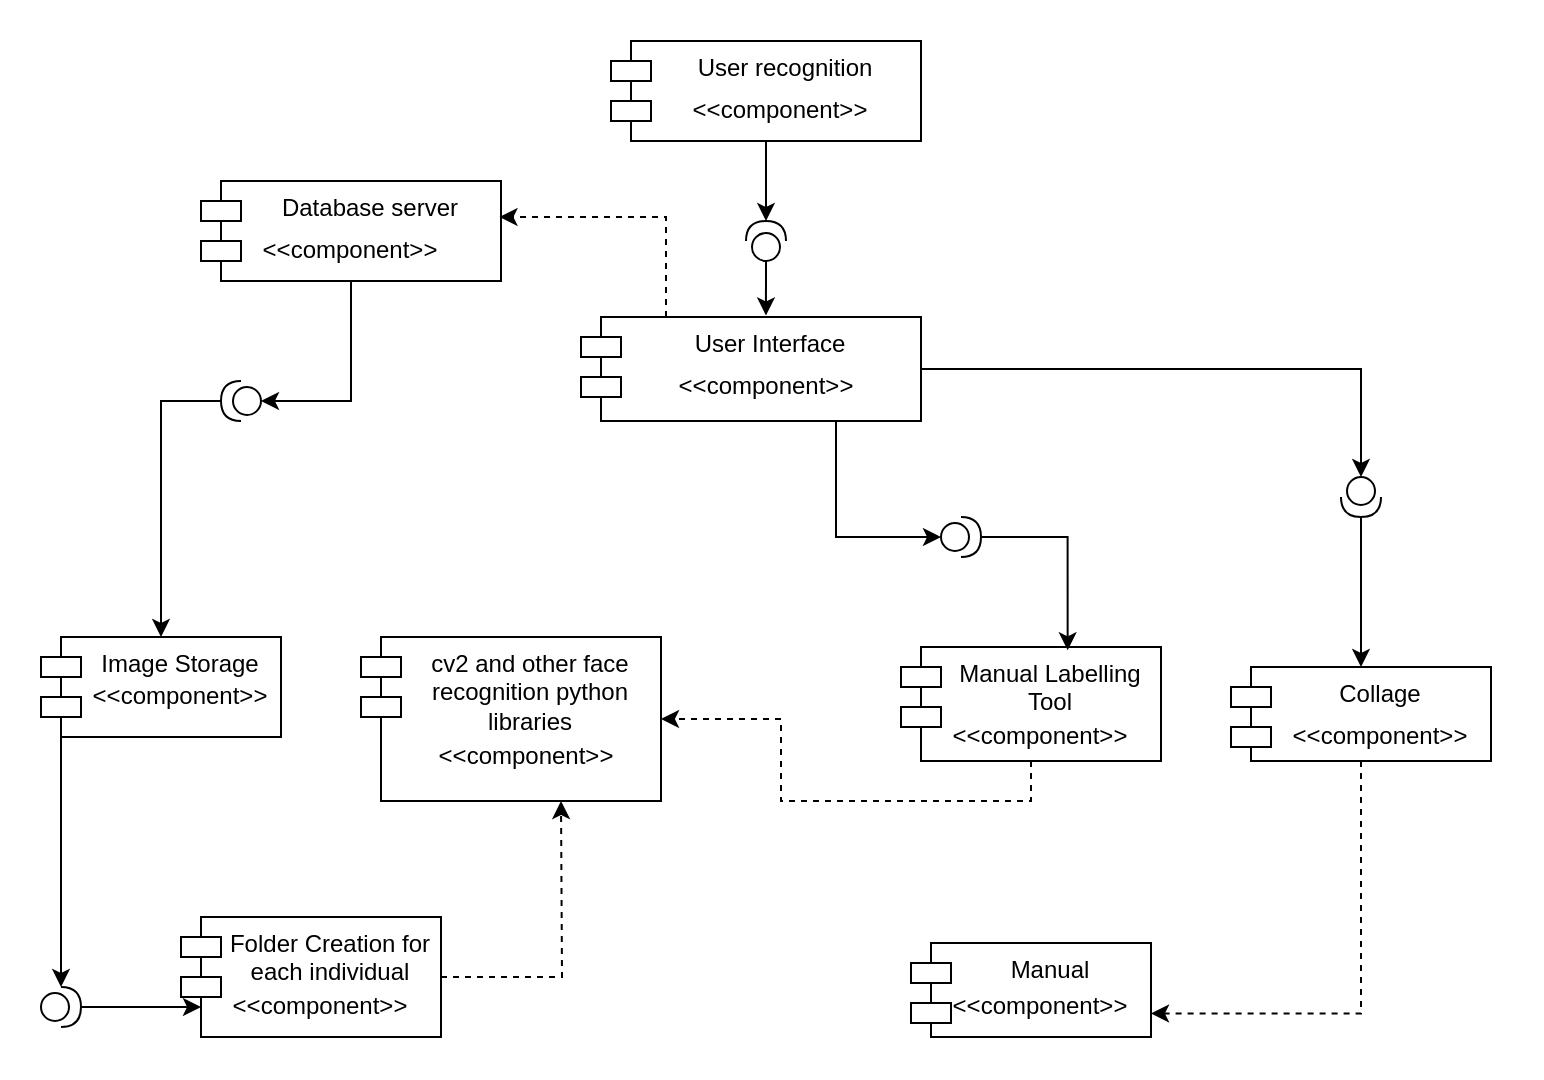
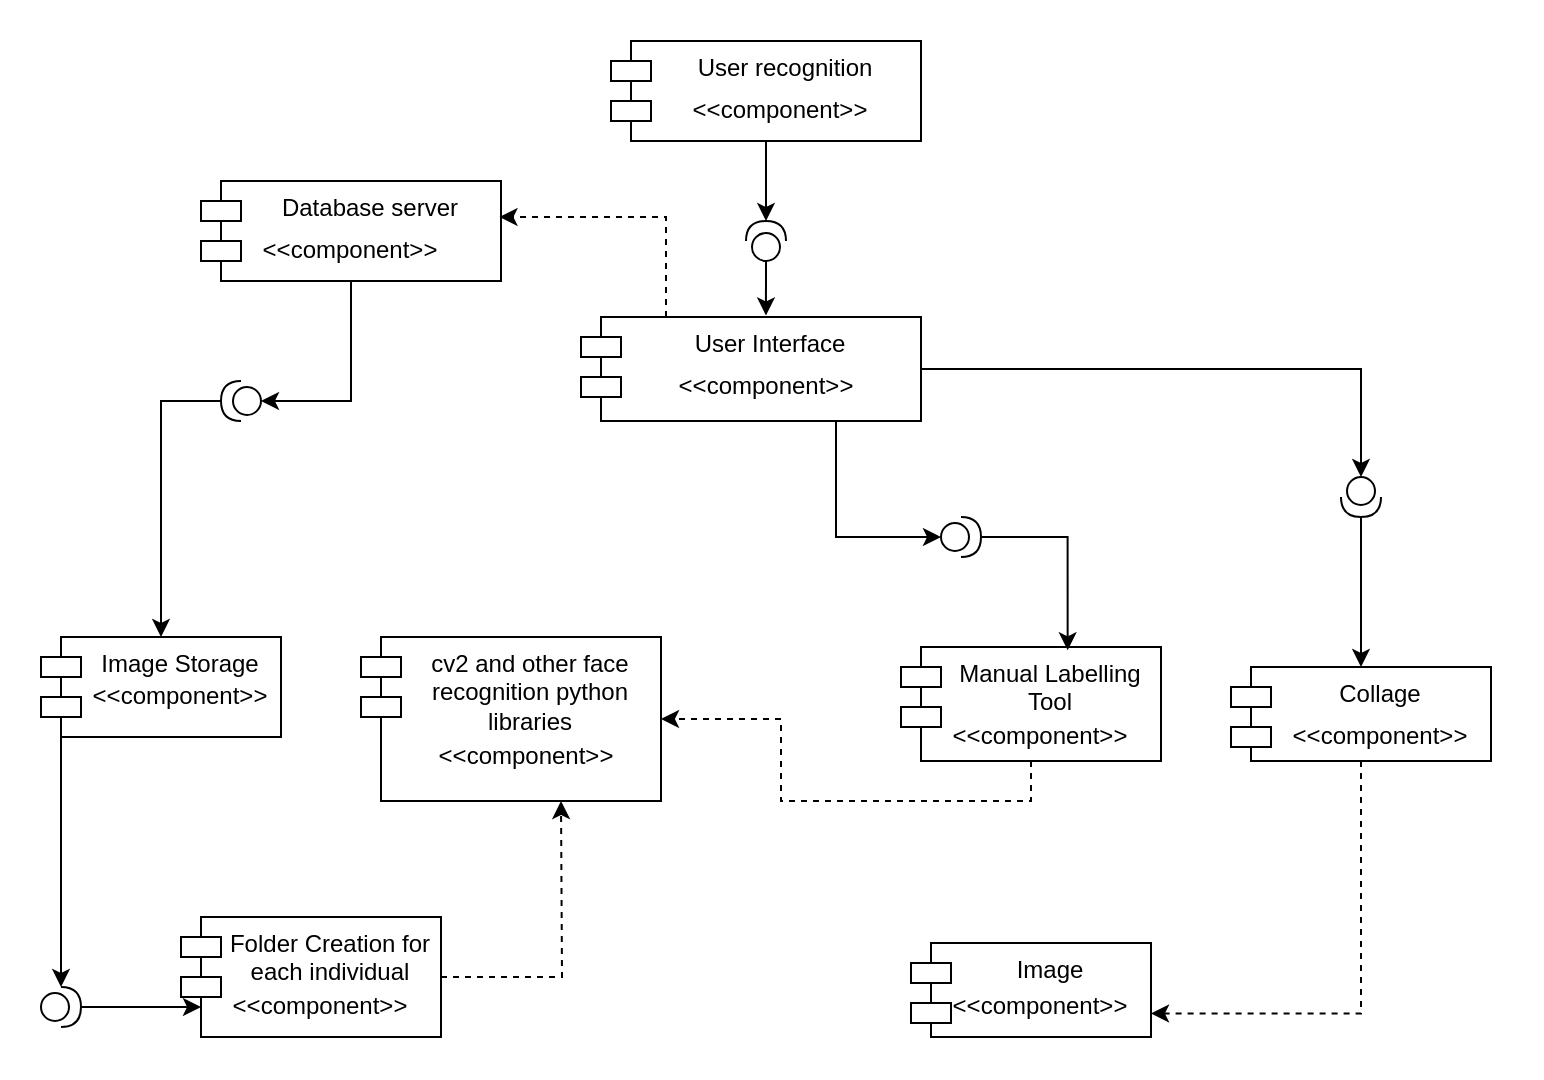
(1051, 971) -> (1051, 971)
